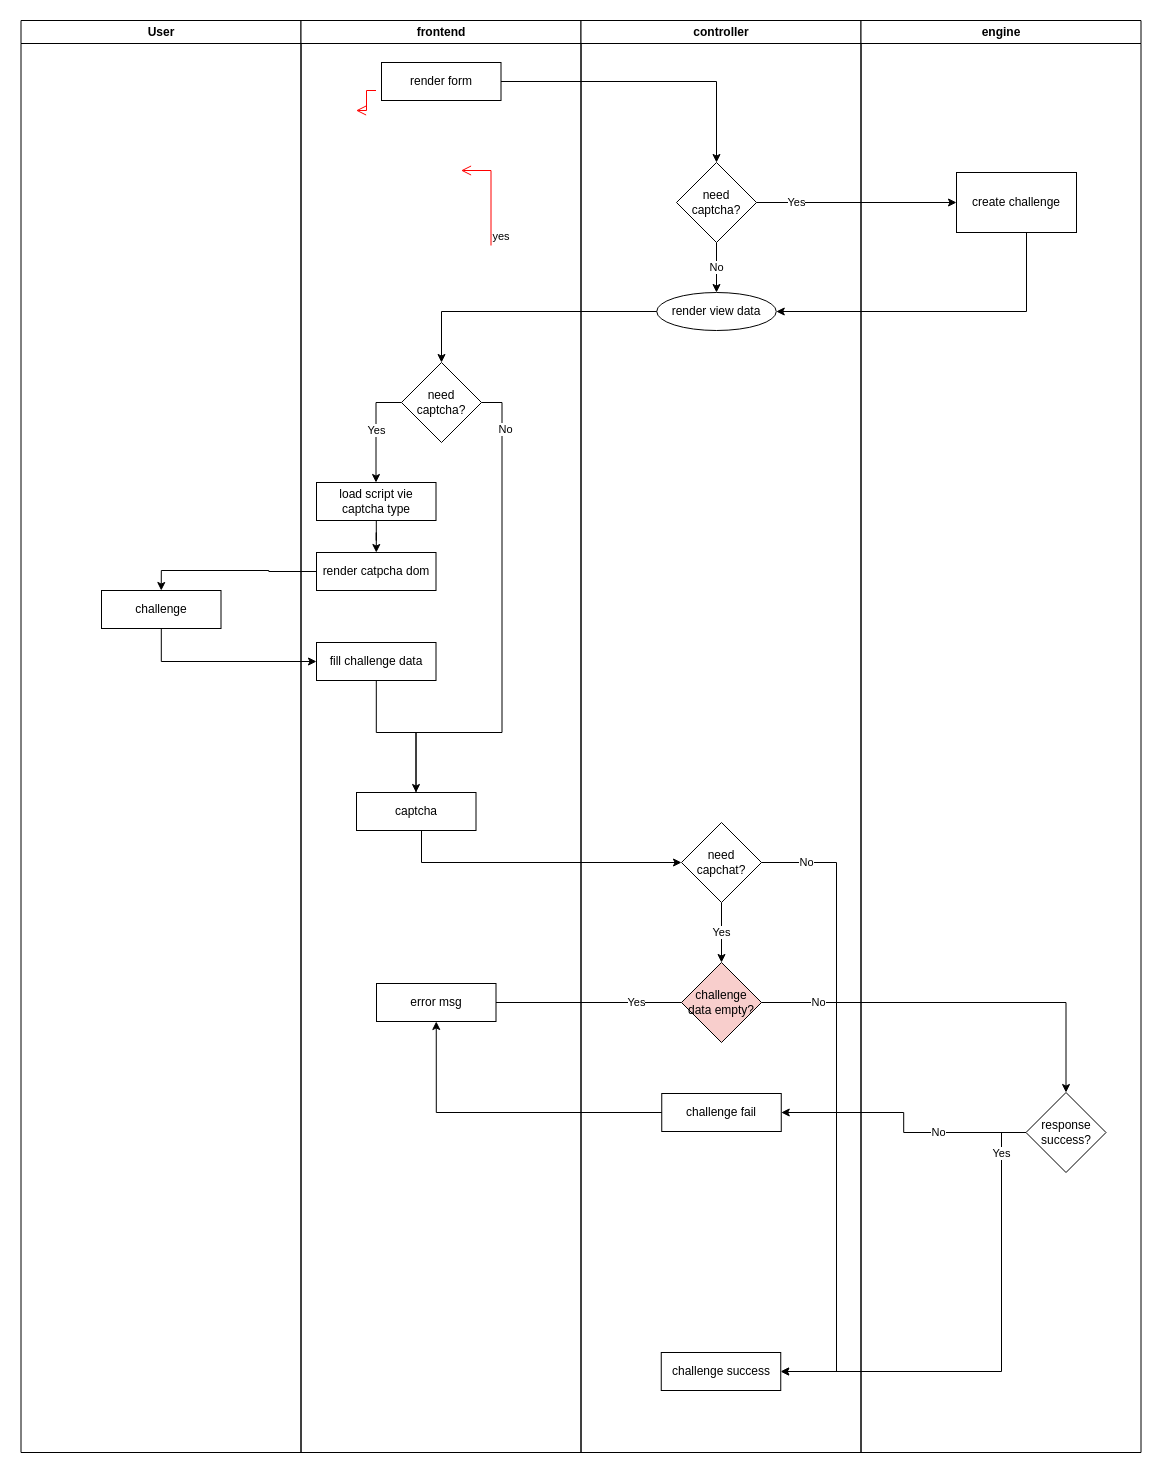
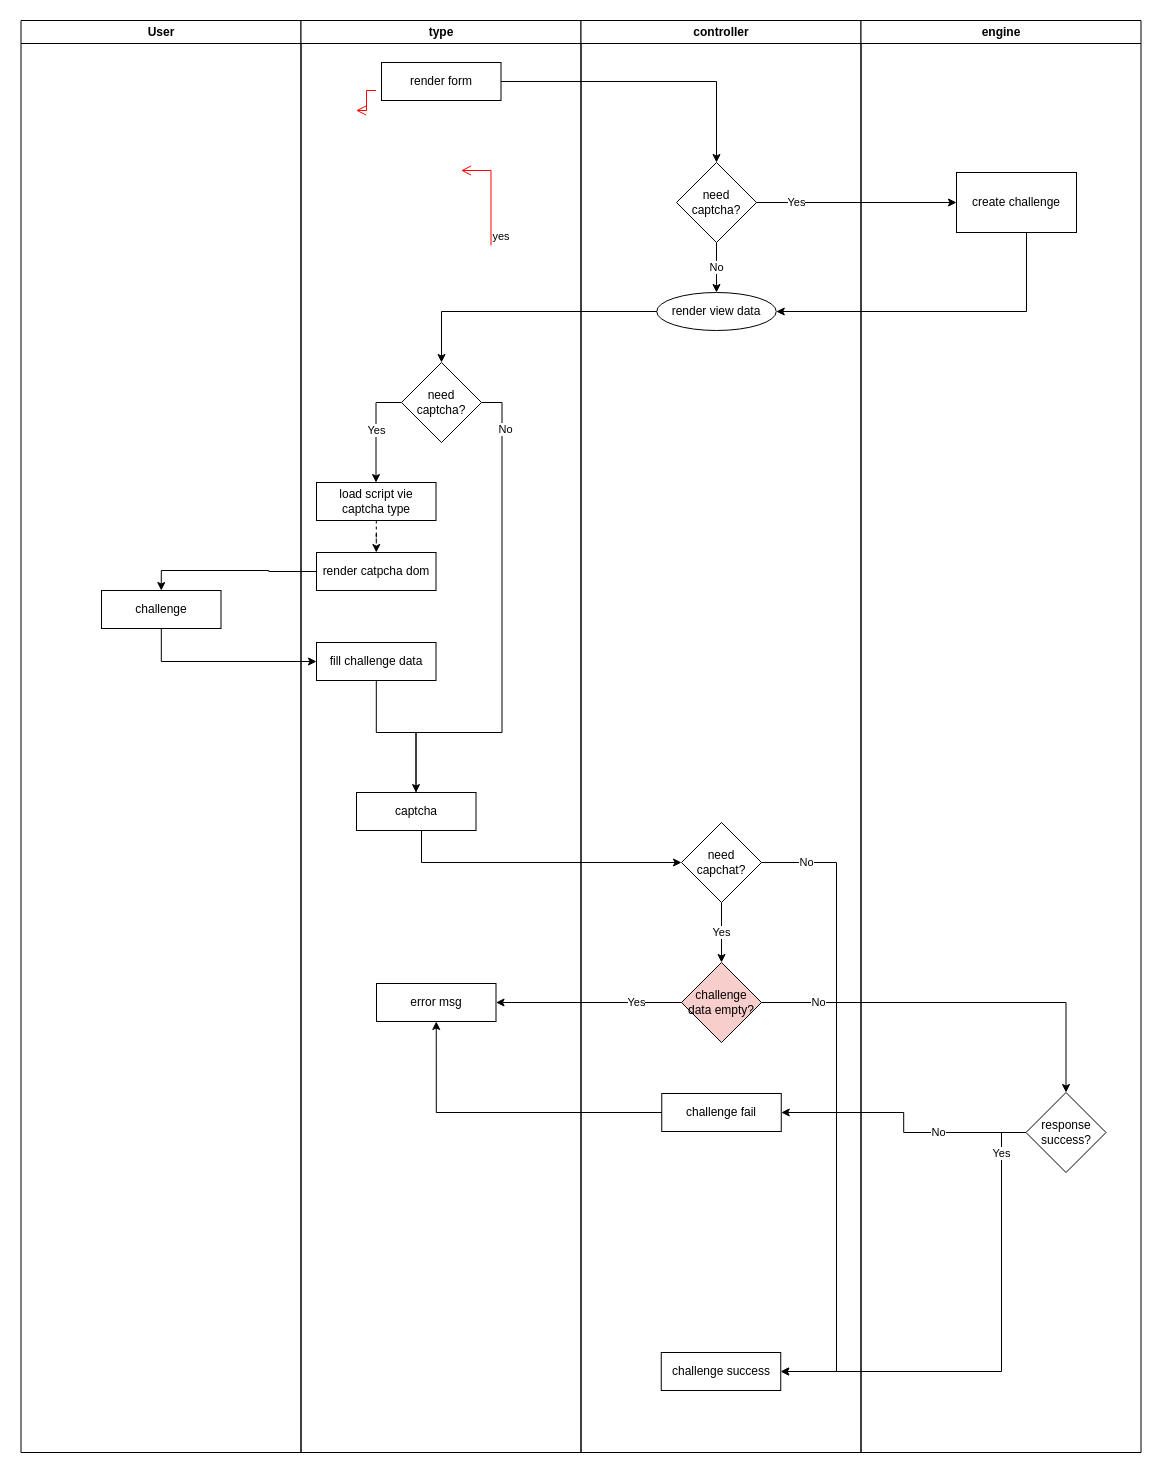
(442, 33) -> (442, 33)
(376, 540) -> (376, 540)
(501, 1003) -> (504, 1003)
